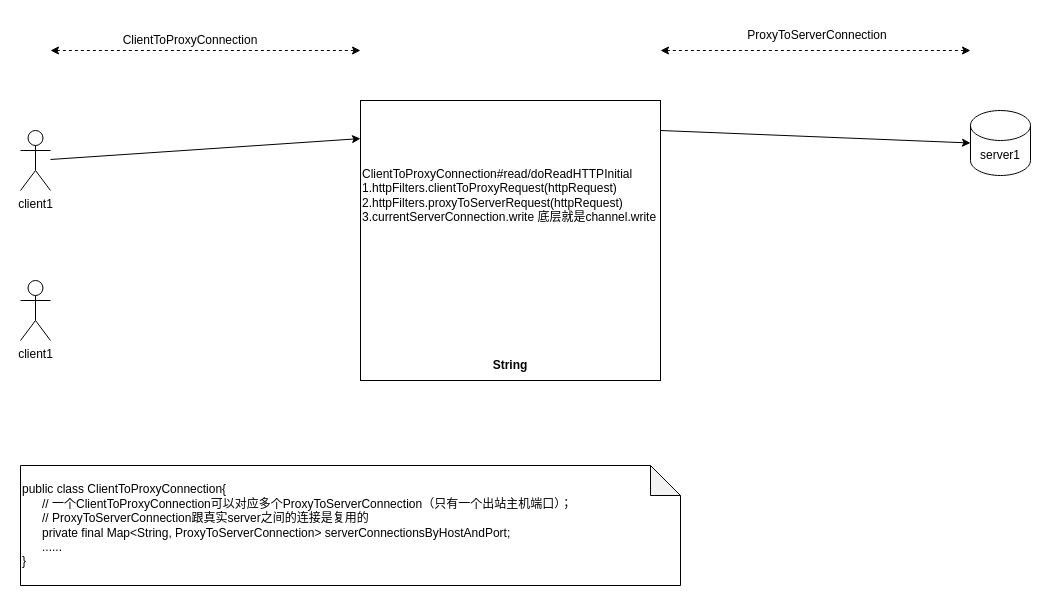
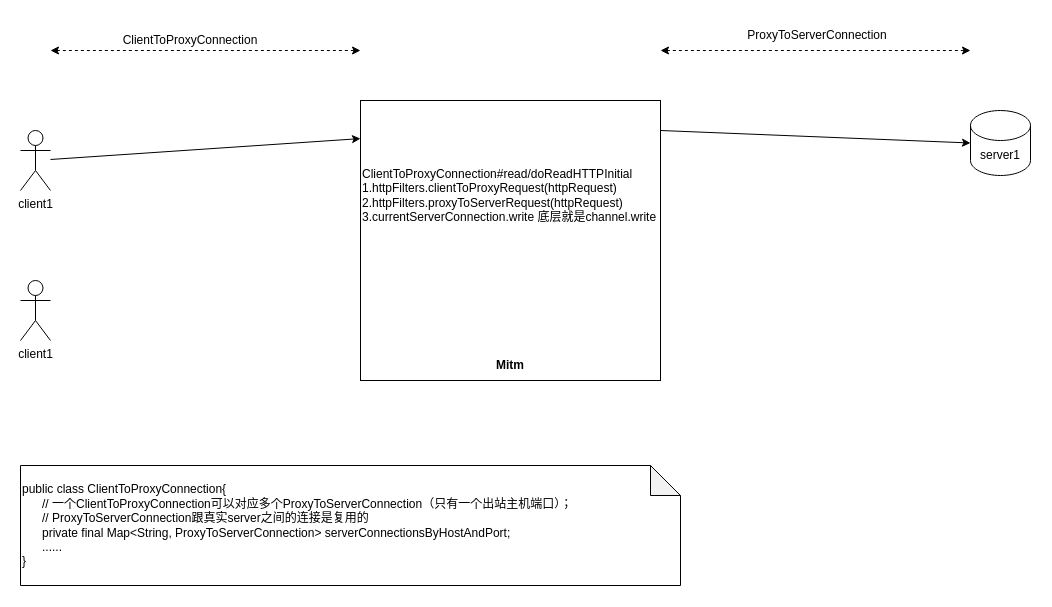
(511, 366) -> (511, 366)
